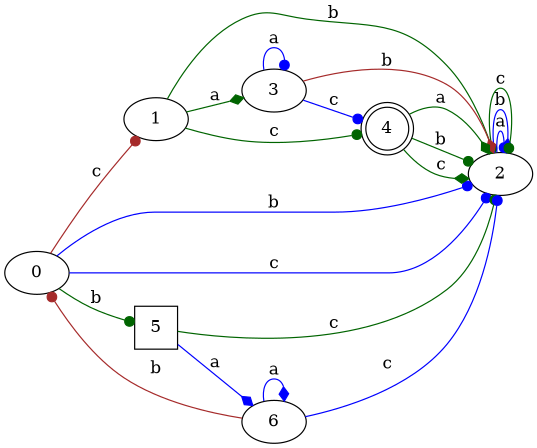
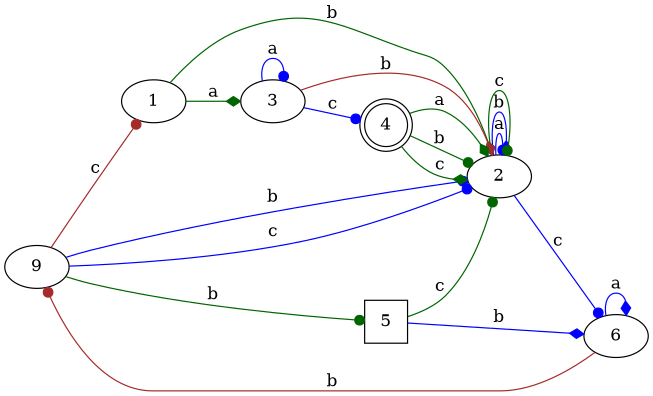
(339, 22) -> (345, 26)
(268, 142) -> none
(37, 273) -> (37, 267)
(443, 349) -> (555, 252)
(215, 363) -> (499, 318)
